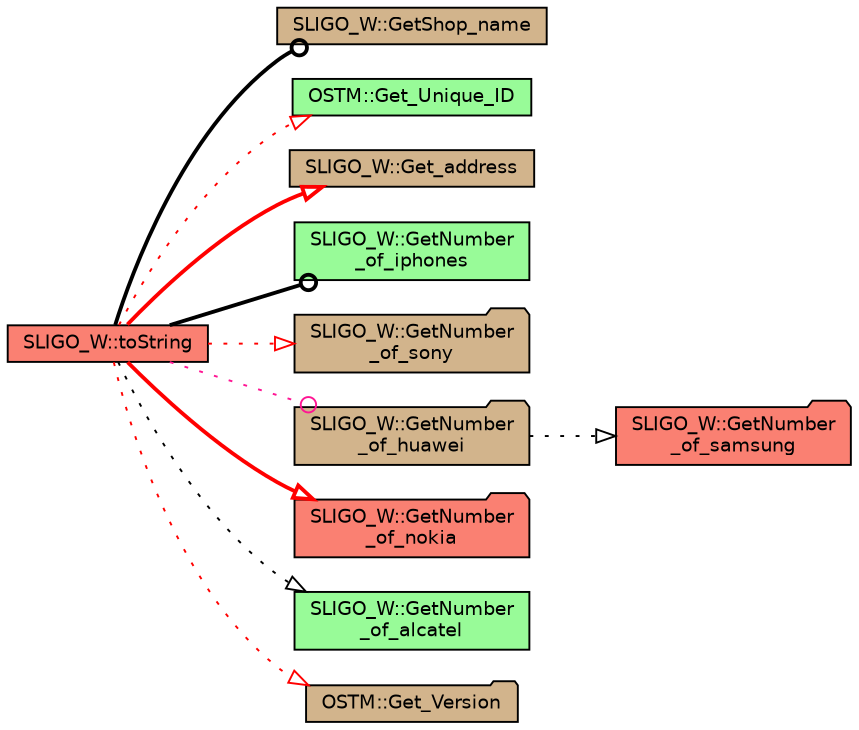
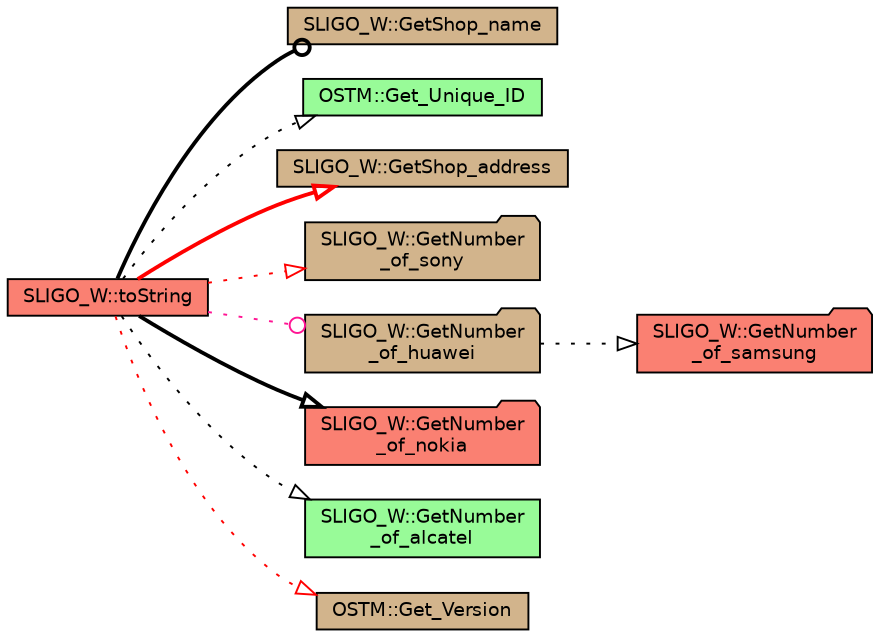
(412, 168) -> (423, 168)
(192, 212) -> (201, 190)
(412, 251) -> none
(207, 433) -> (219, 362)
(412, 704) -> (423, 611)
